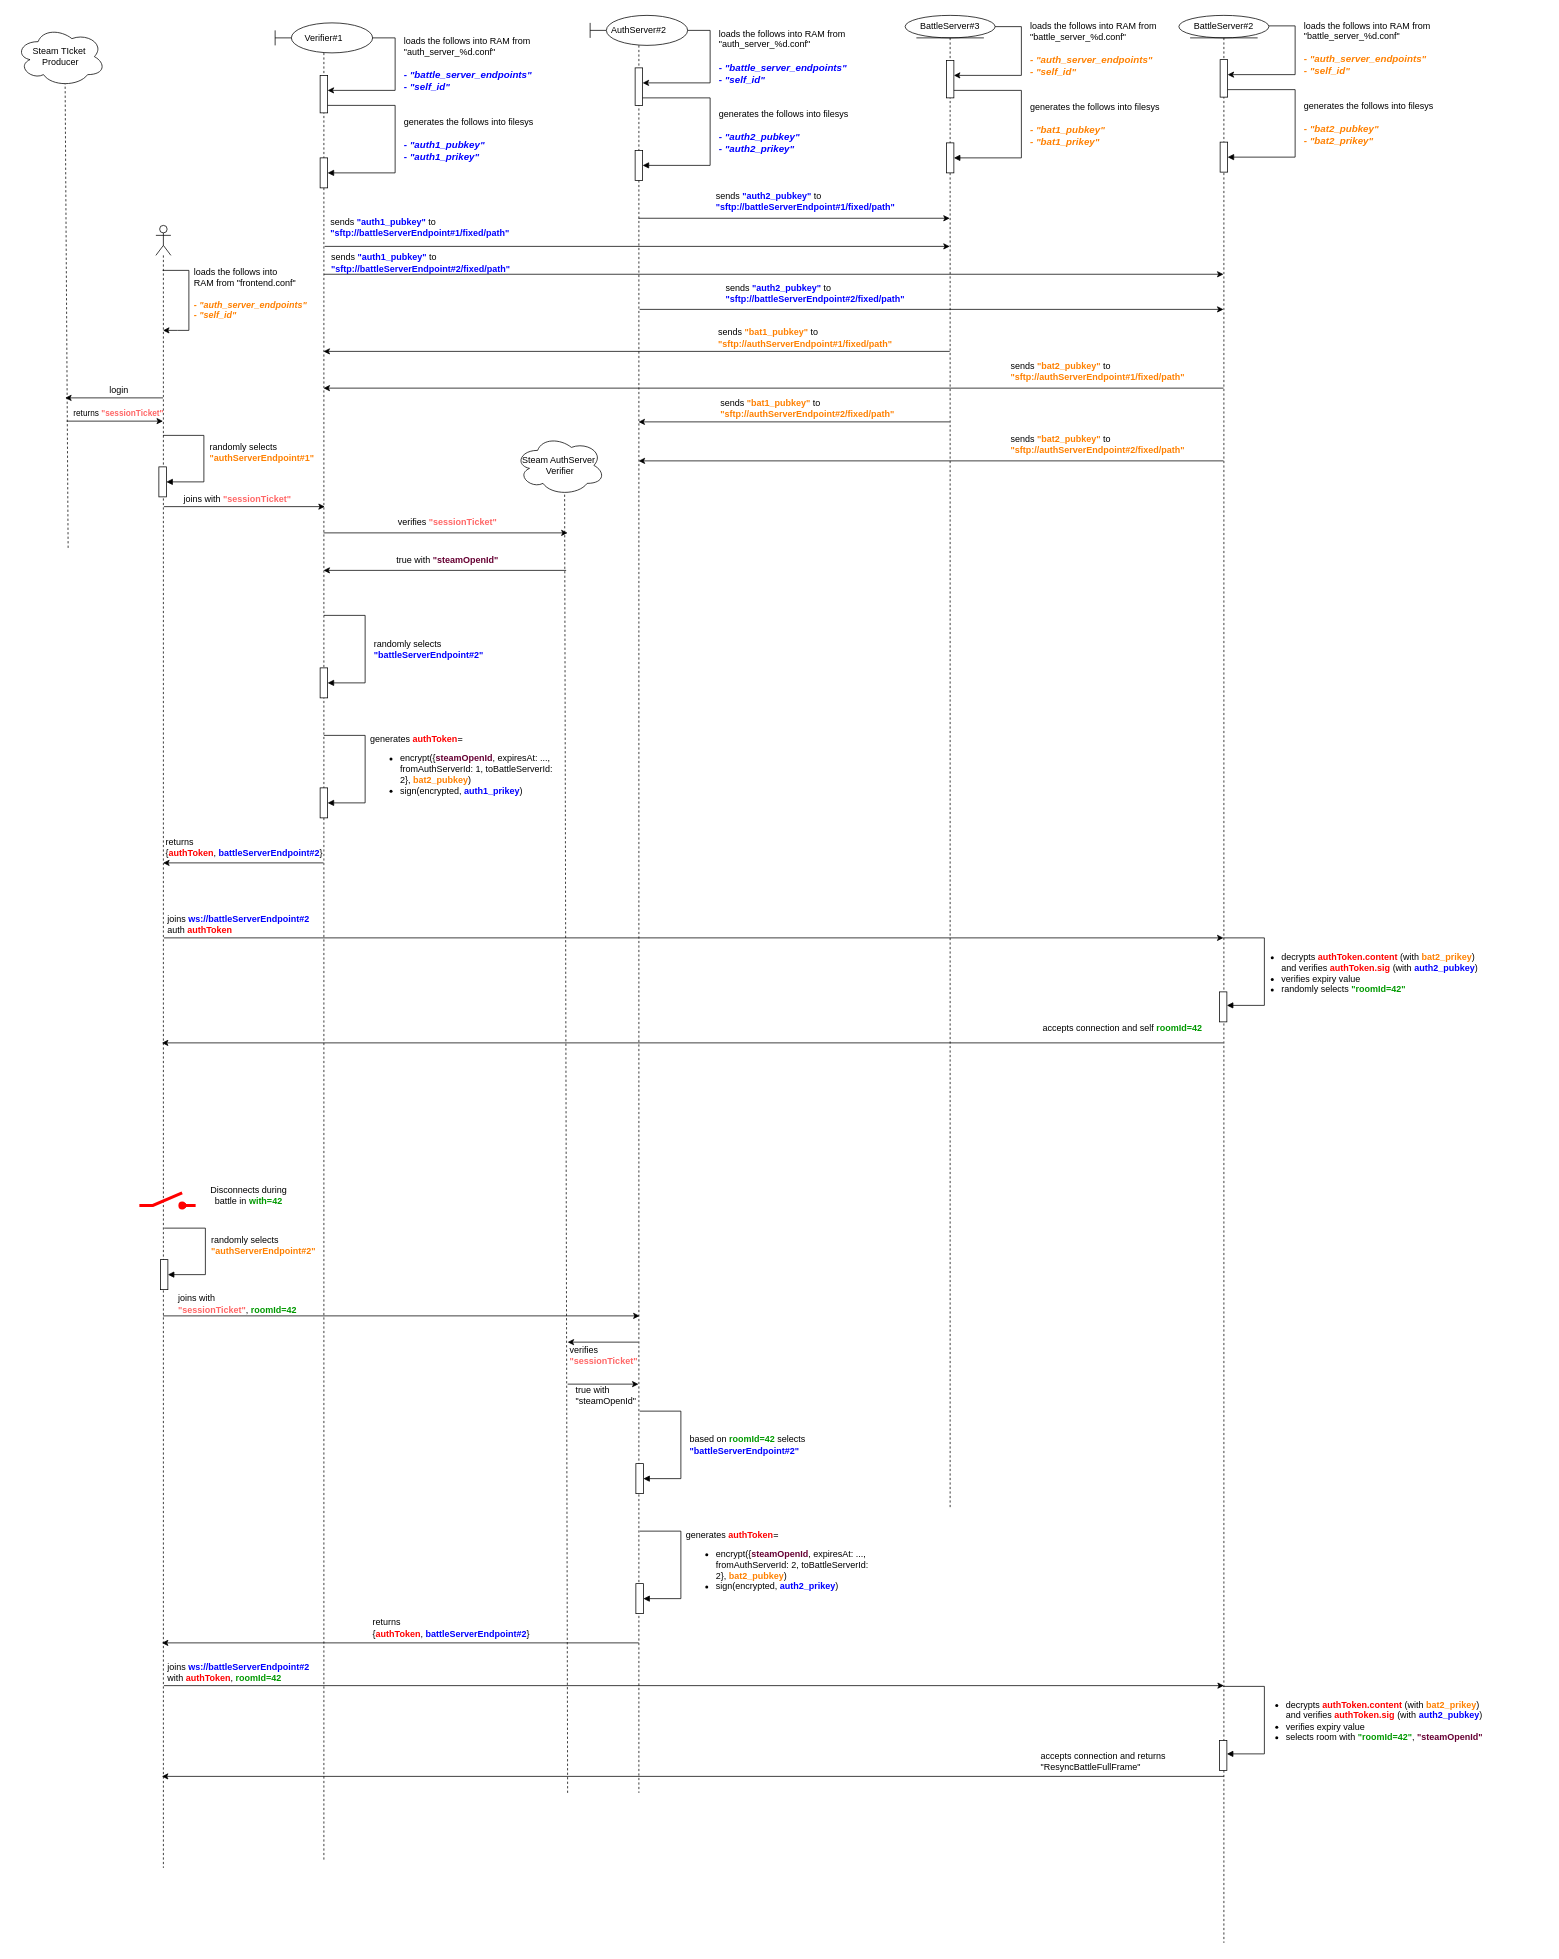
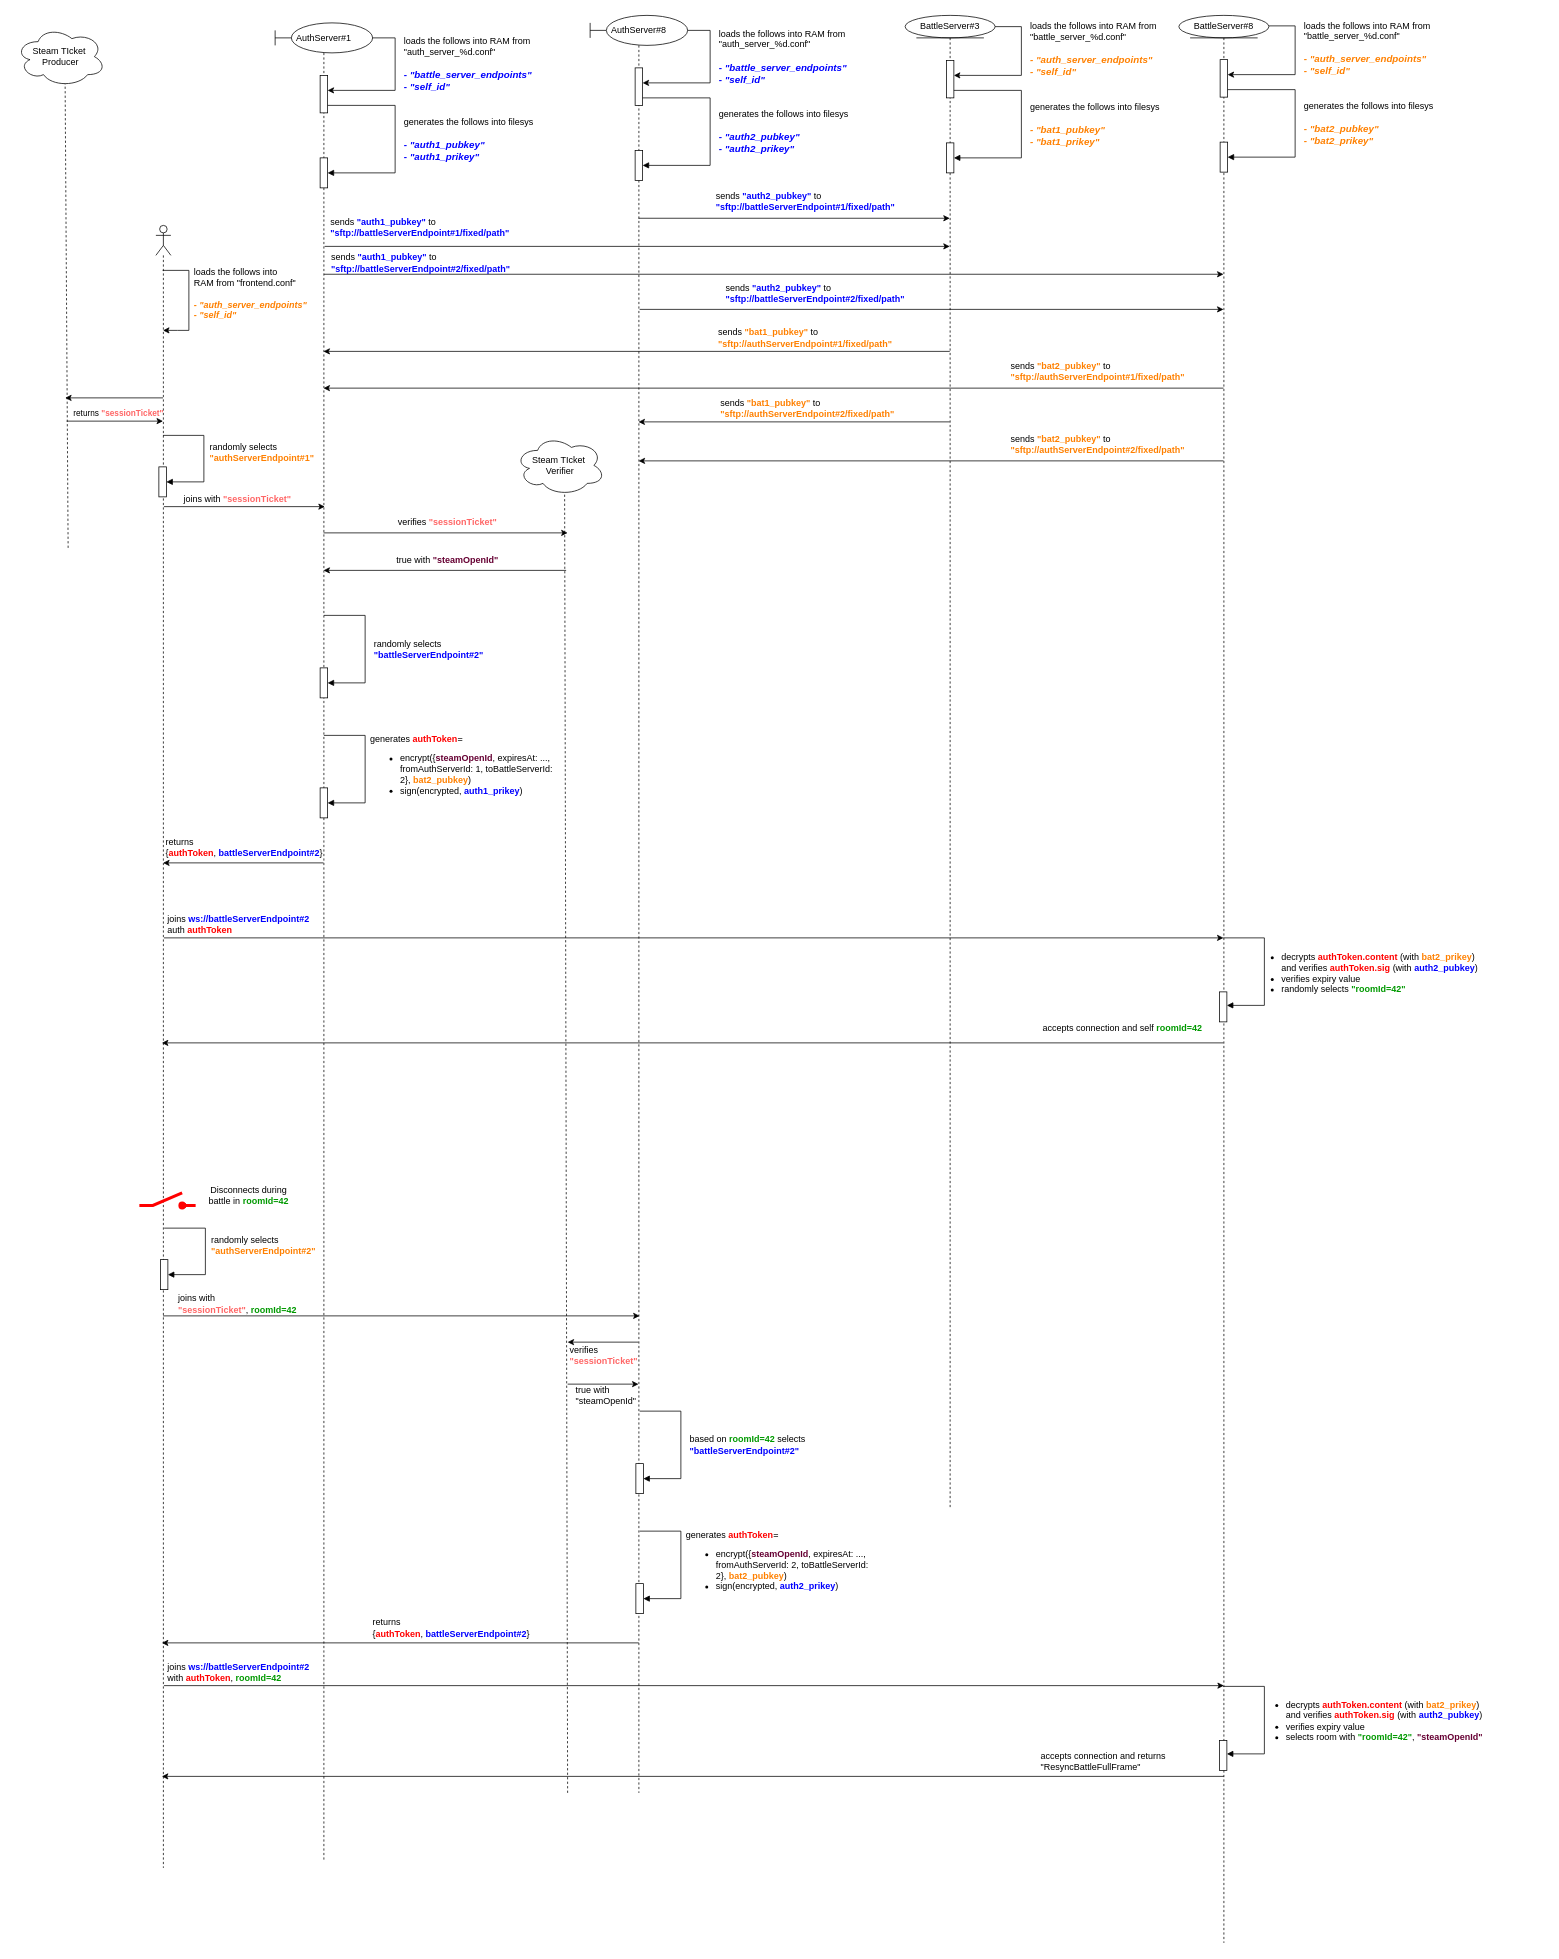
(1224, 27) -> (1224, 27)
(639, 30) -> (639, 30)
(324, 38) -> (324, 38)
(119, 390) -> none
(560, 465) -> (560, 465)
(249, 1195) -> (249, 1195)
